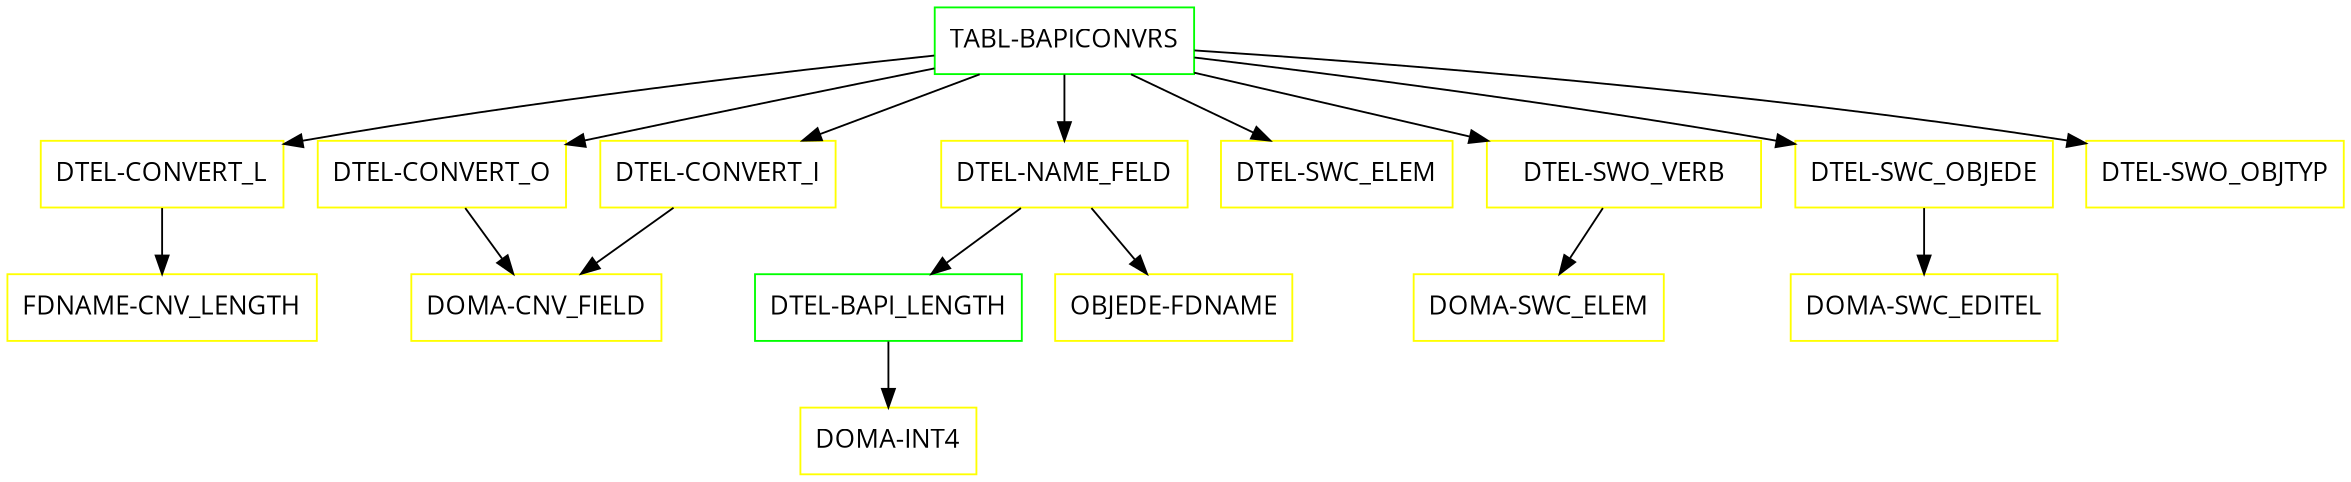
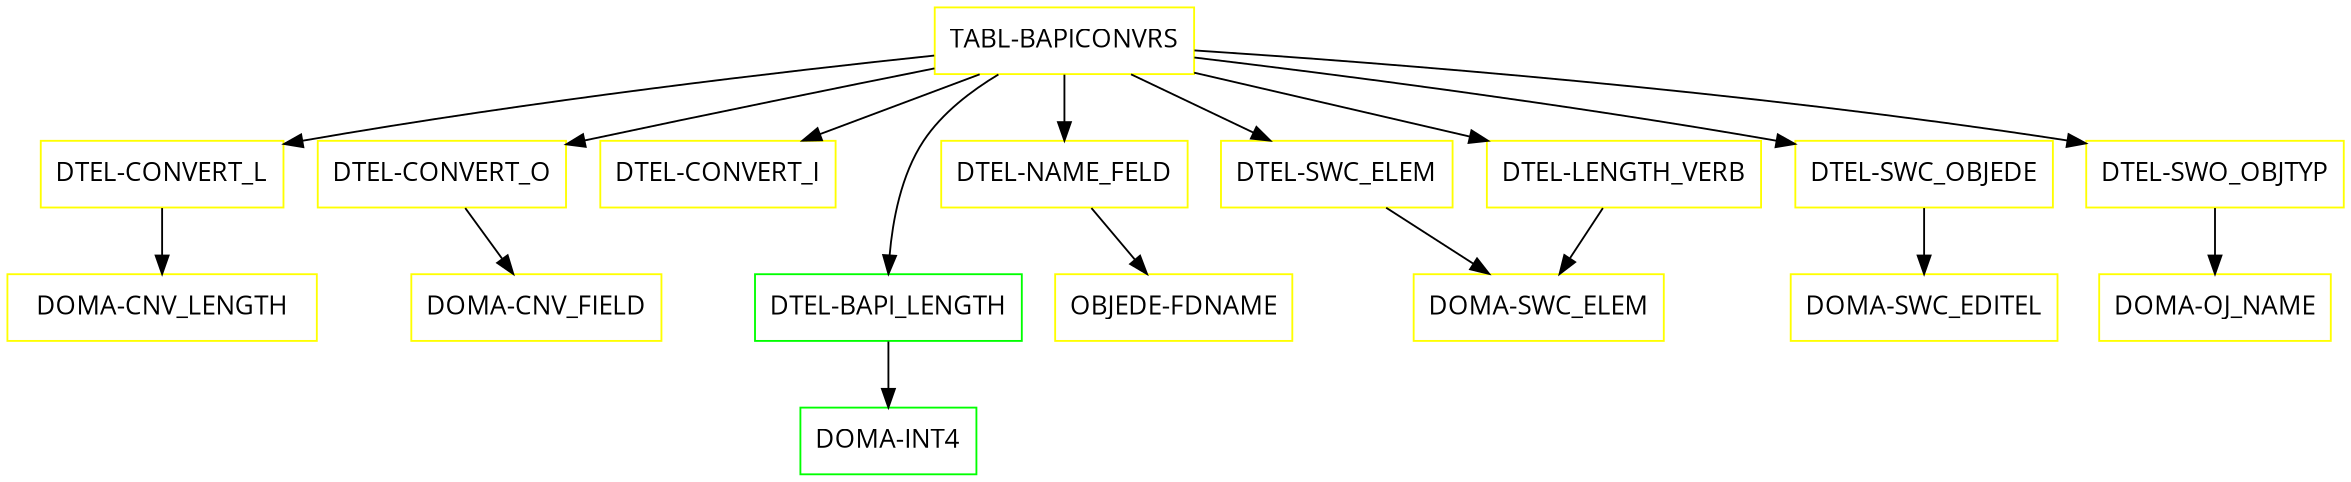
(1064, 41) -> (1064, 41)
(1624, 174) -> (1624, 174)
(635, 235) -> none
(984, 235) -> (919, 149)
none -> (1430, 236)
(162, 308) -> (162, 308)
none -> (2215, 308)
(888, 441) -> (888, 441)
